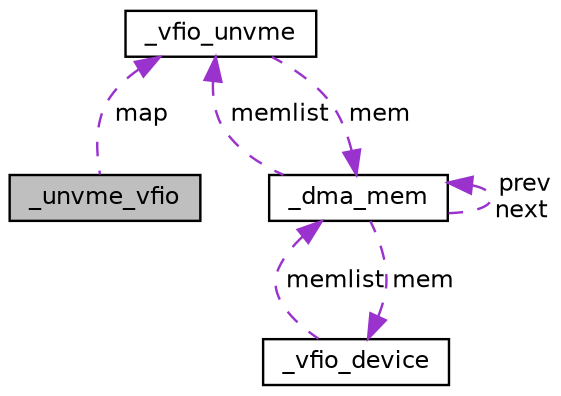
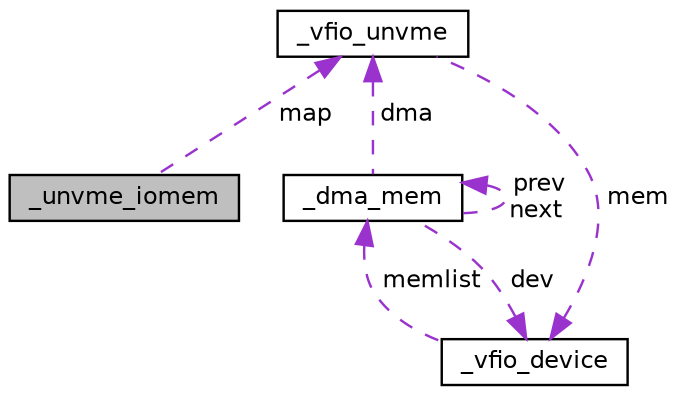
(323, 94) -> (577, 155)
(276, 115) -> (403, 115)
(105, 198) -> (124, 198)
(420, 281) -> (530, 281)
